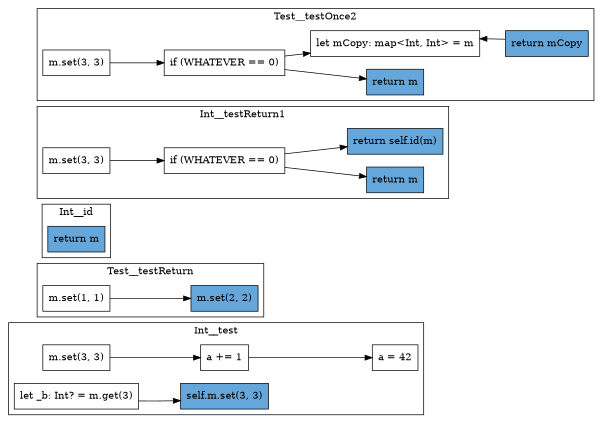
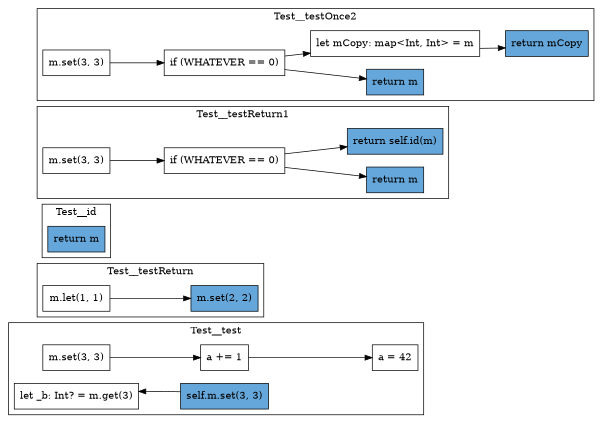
(496, 39) -> (489, 48)
(243, 115) -> (243, 115)
(76, 212) -> (76, 212)
(76, 298) -> (76, 298)
(216, 331) -> (216, 331)
(156, 401) -> (163, 391)
